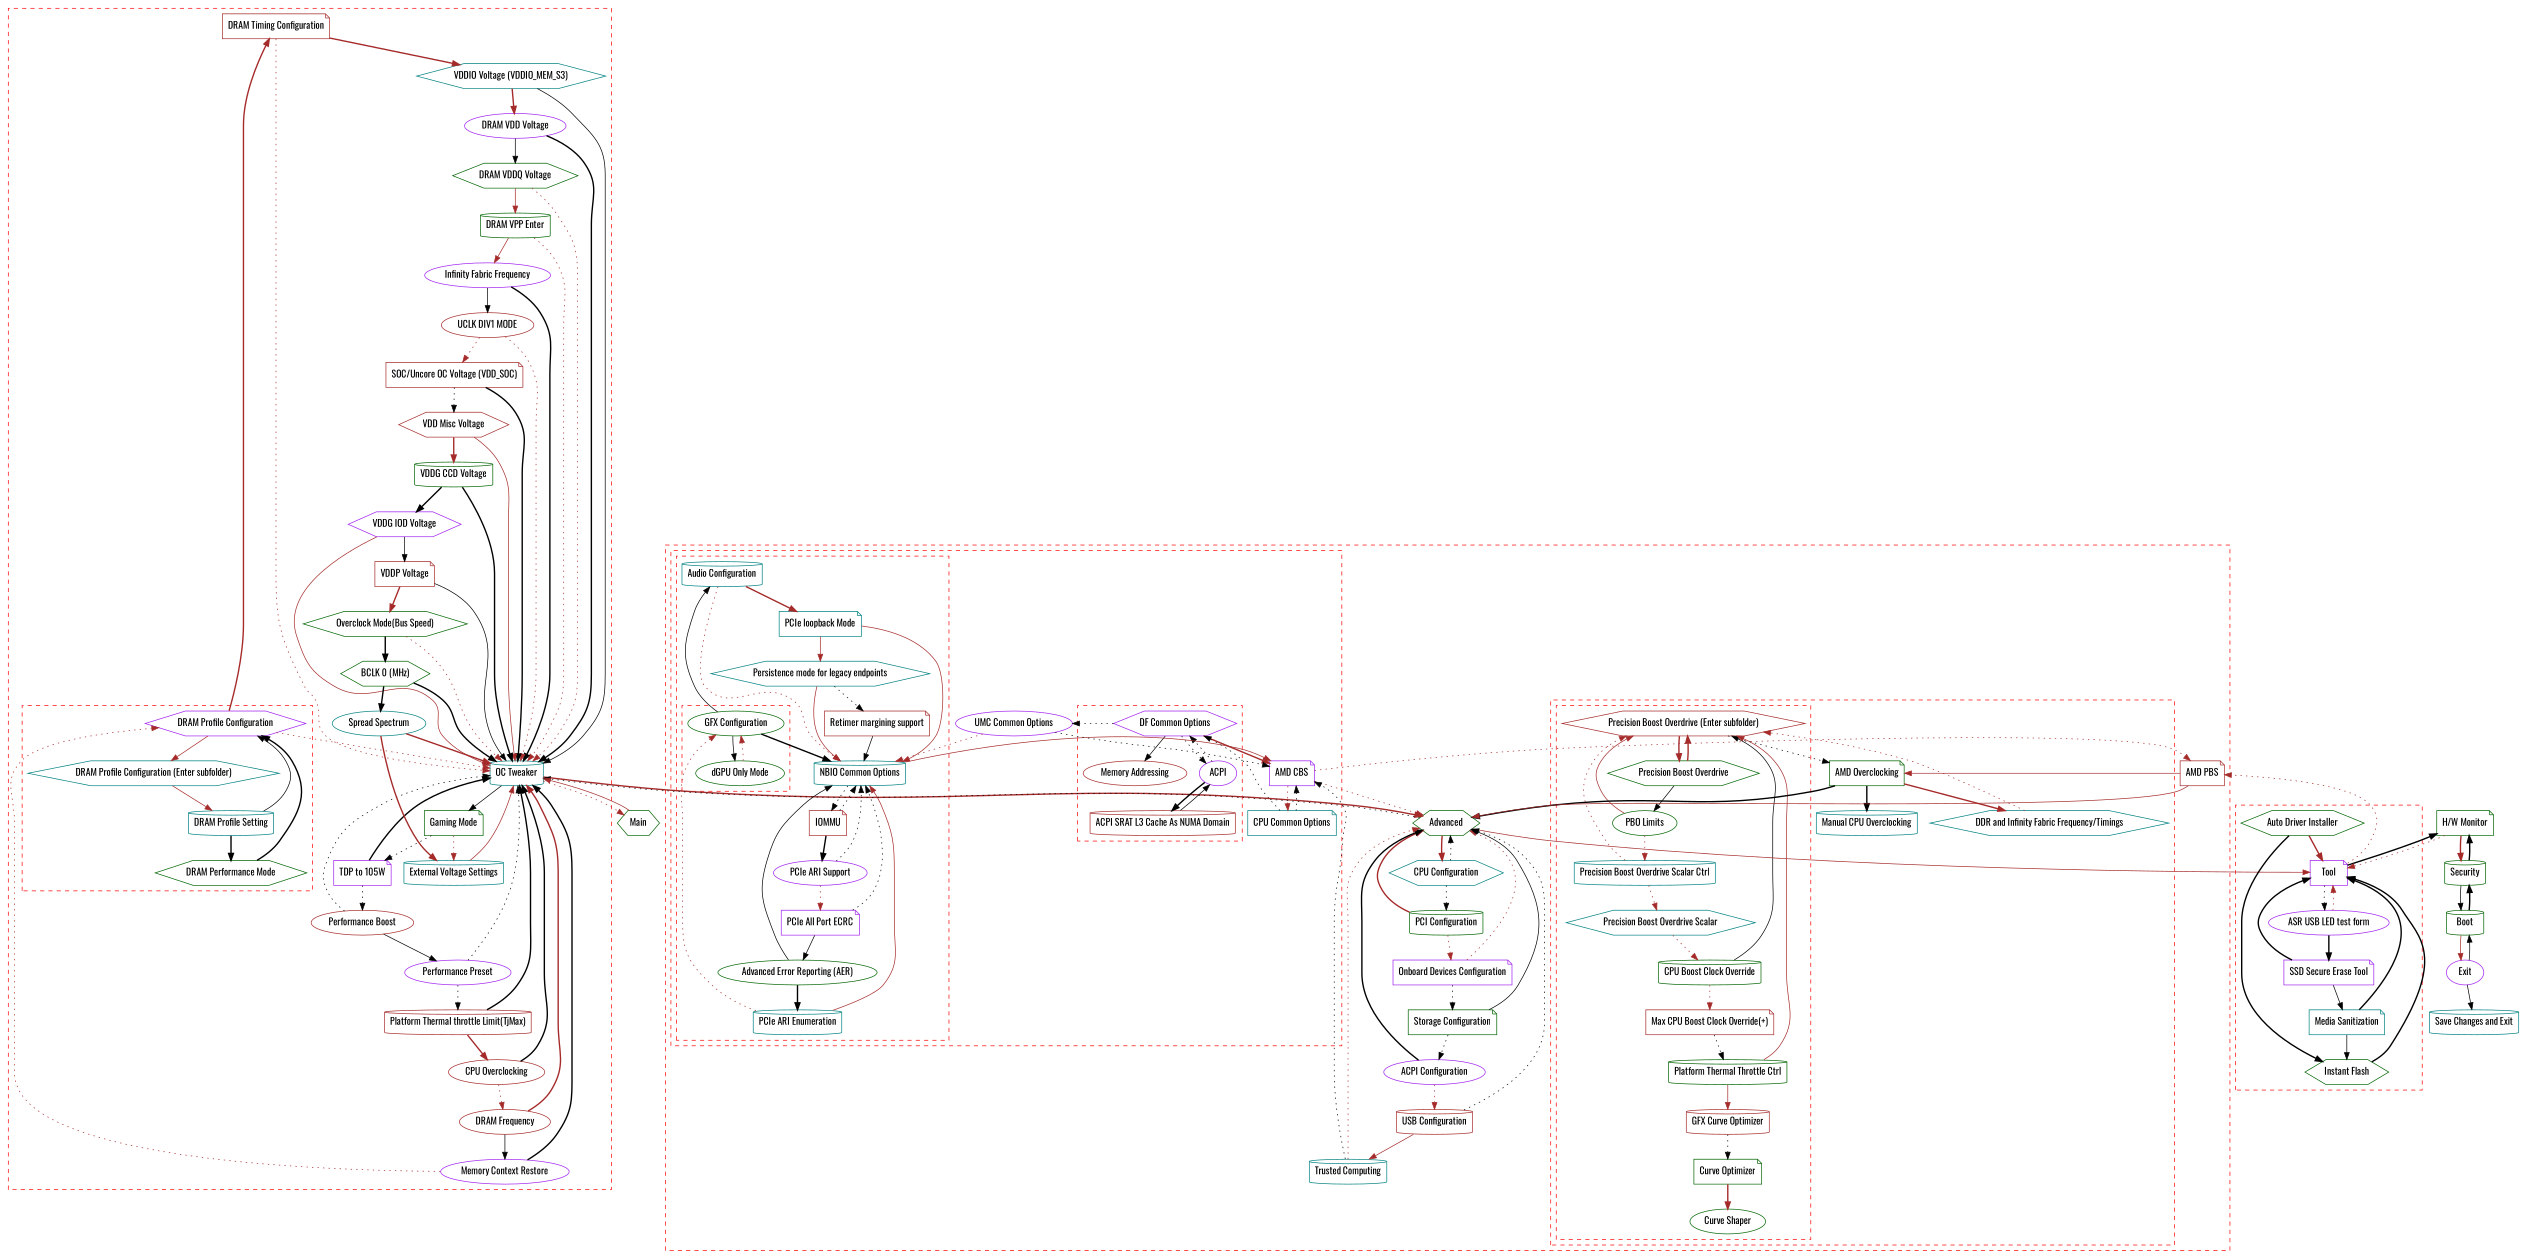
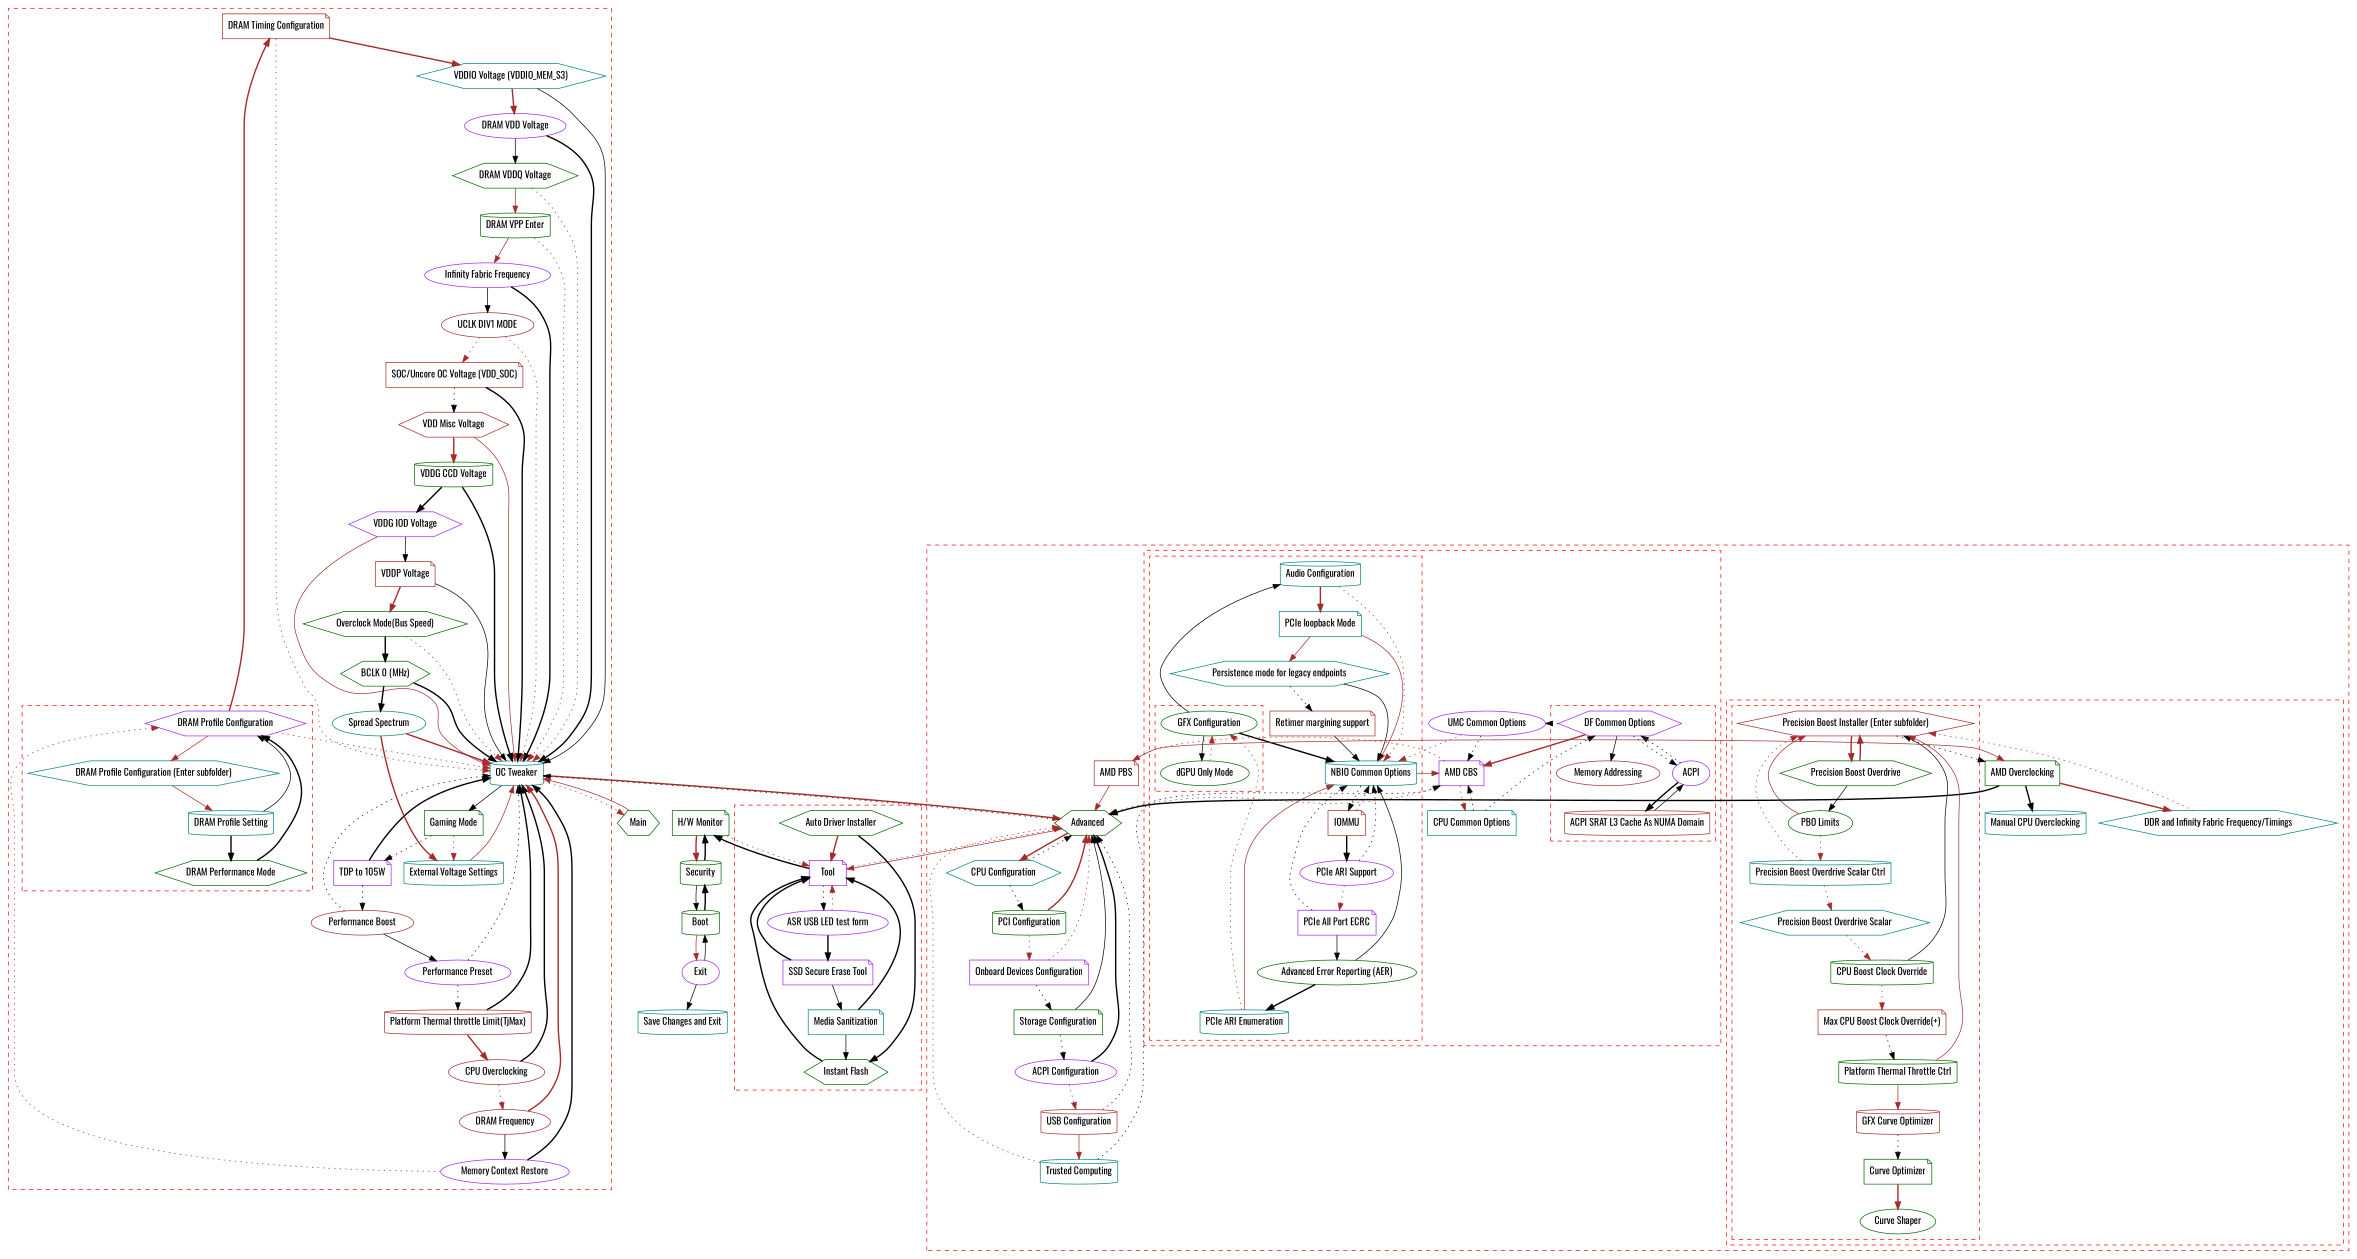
(1684, 723) -> (1856, 723)
(815, 724) -> (1385, 707)
(2338, 789) -> (950, 849)
